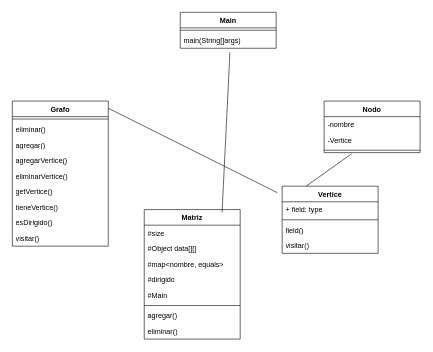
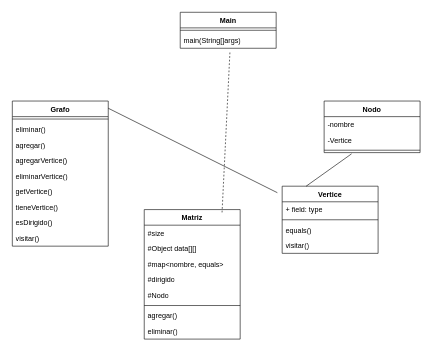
(226, 130) -> (226, 130)
(298, 231) -> (301, 231)
(157, 296) -> (158, 296)
